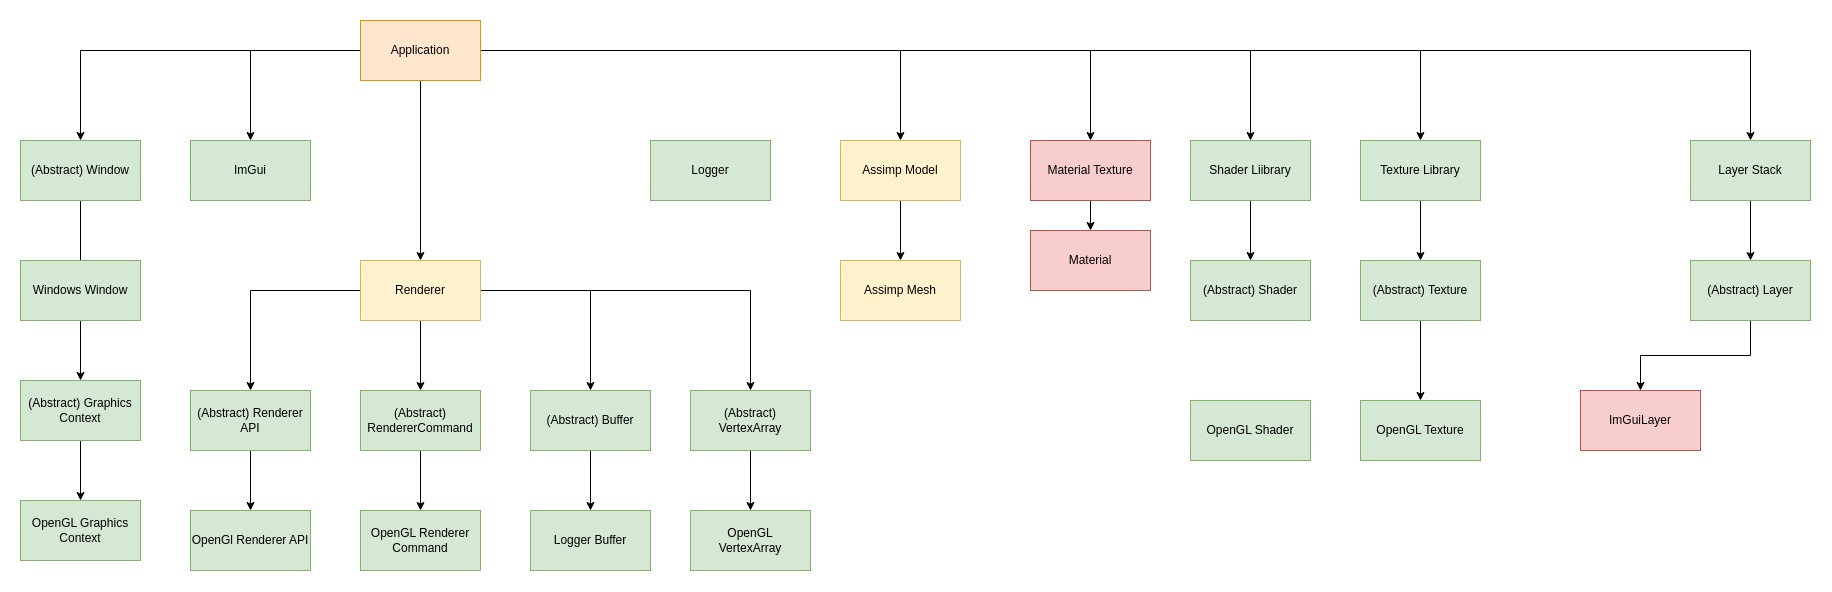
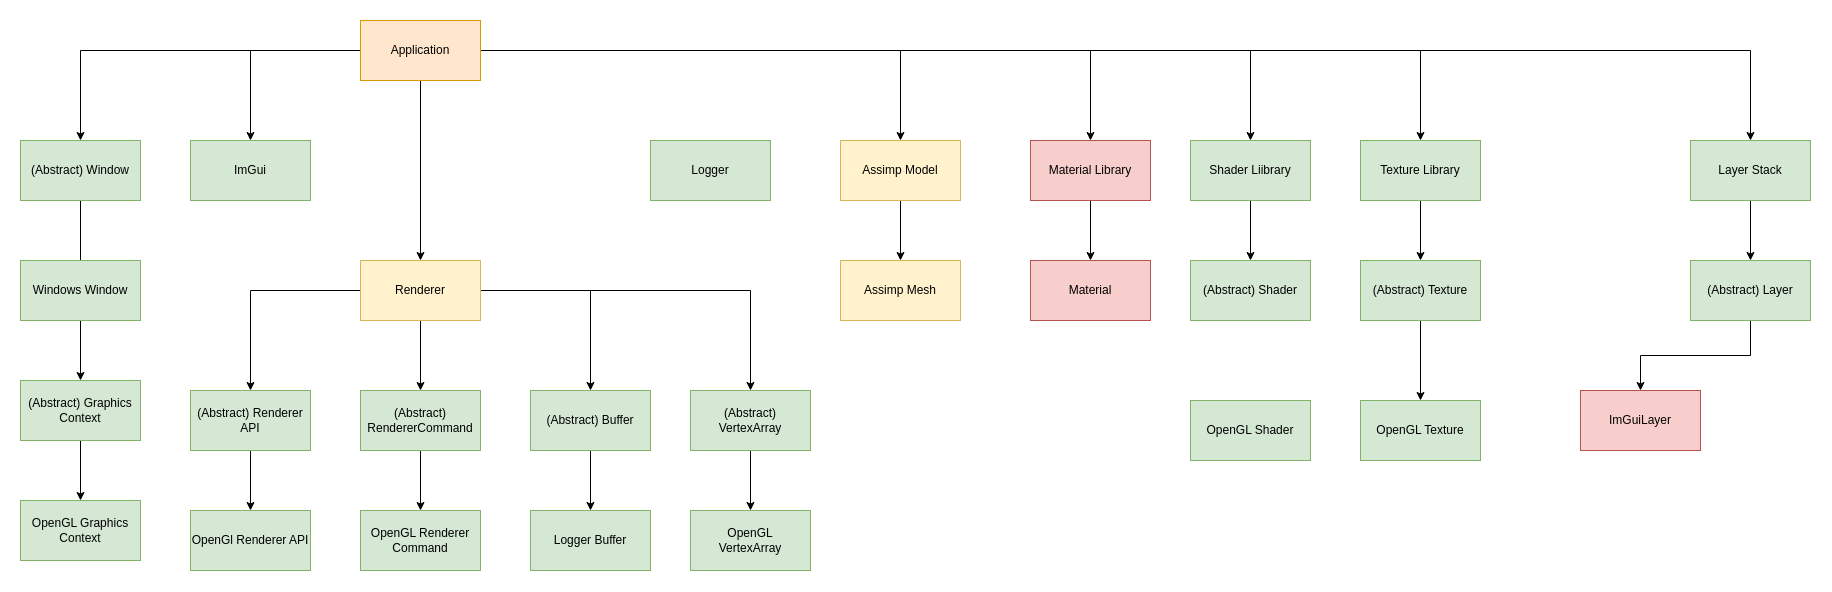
(1091, 171) -> (1091, 171)
(1091, 261) -> (1091, 291)
